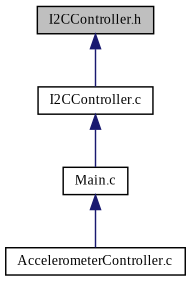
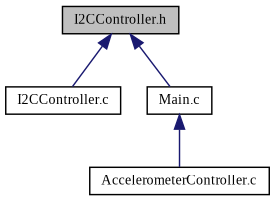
(96, 148) -> (155, 66)
